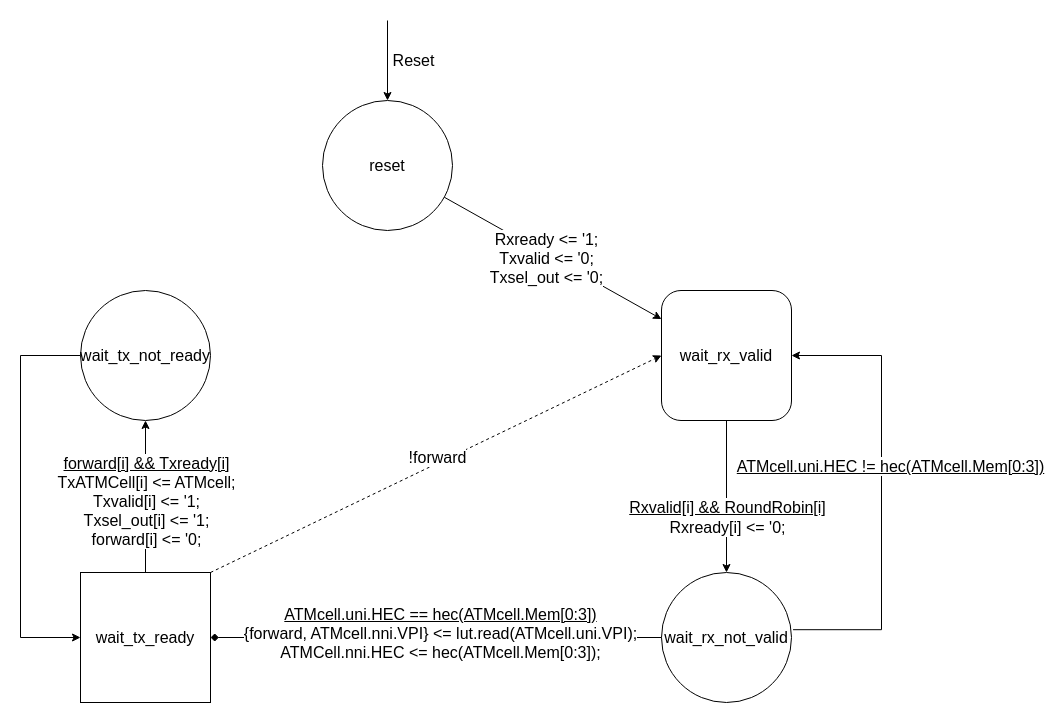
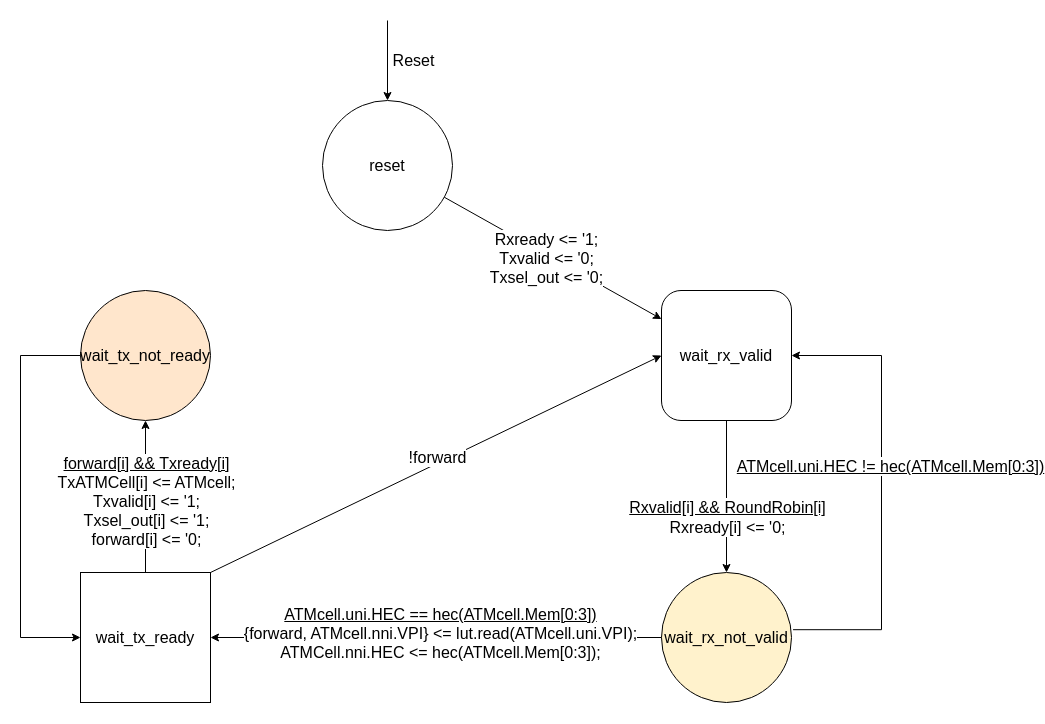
(146, 356) -> (146, 356)
(320, 520) -> (320, 520)
(219, 638) -> (219, 638)
(727, 638) -> (727, 638)
